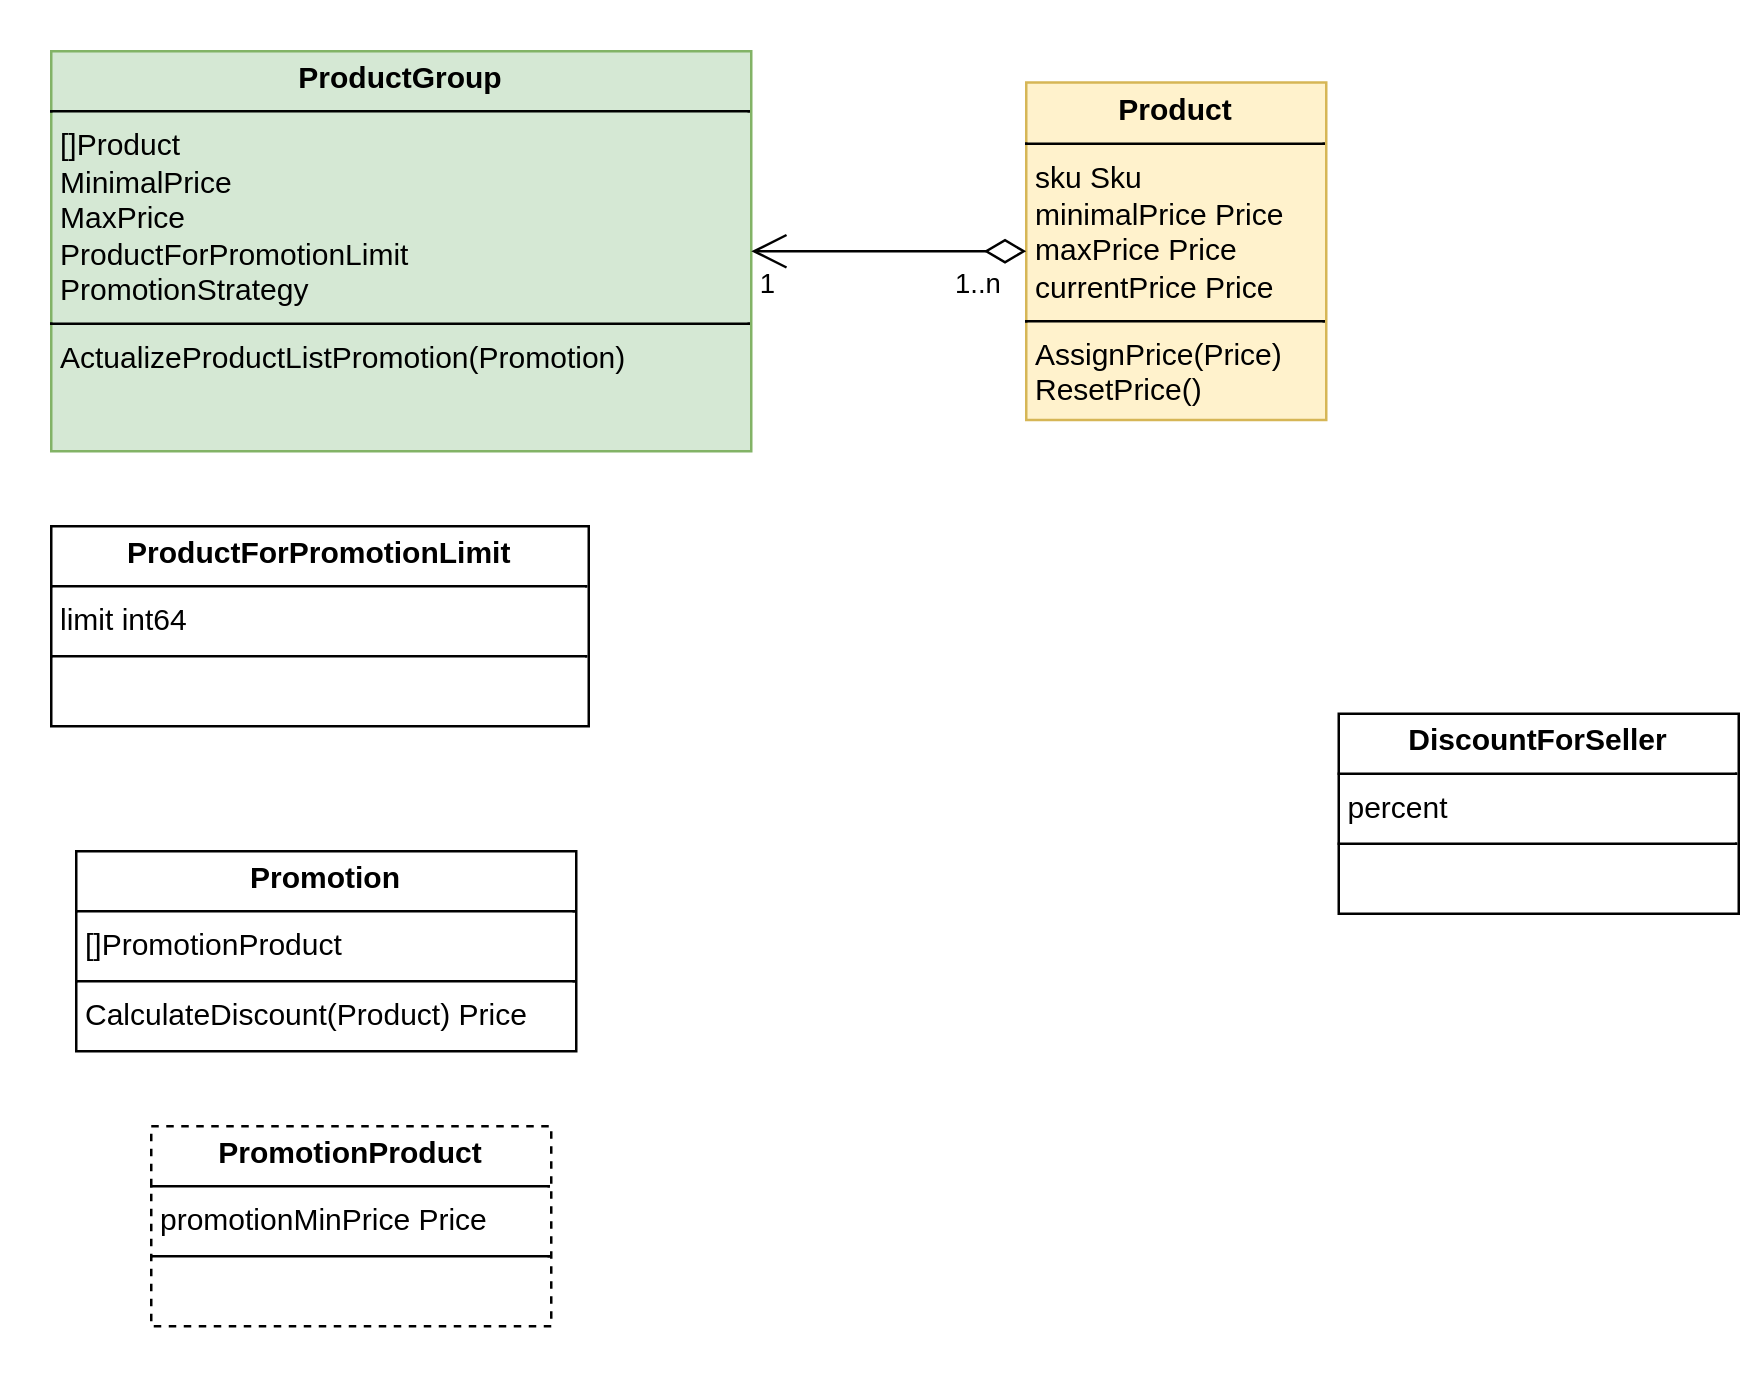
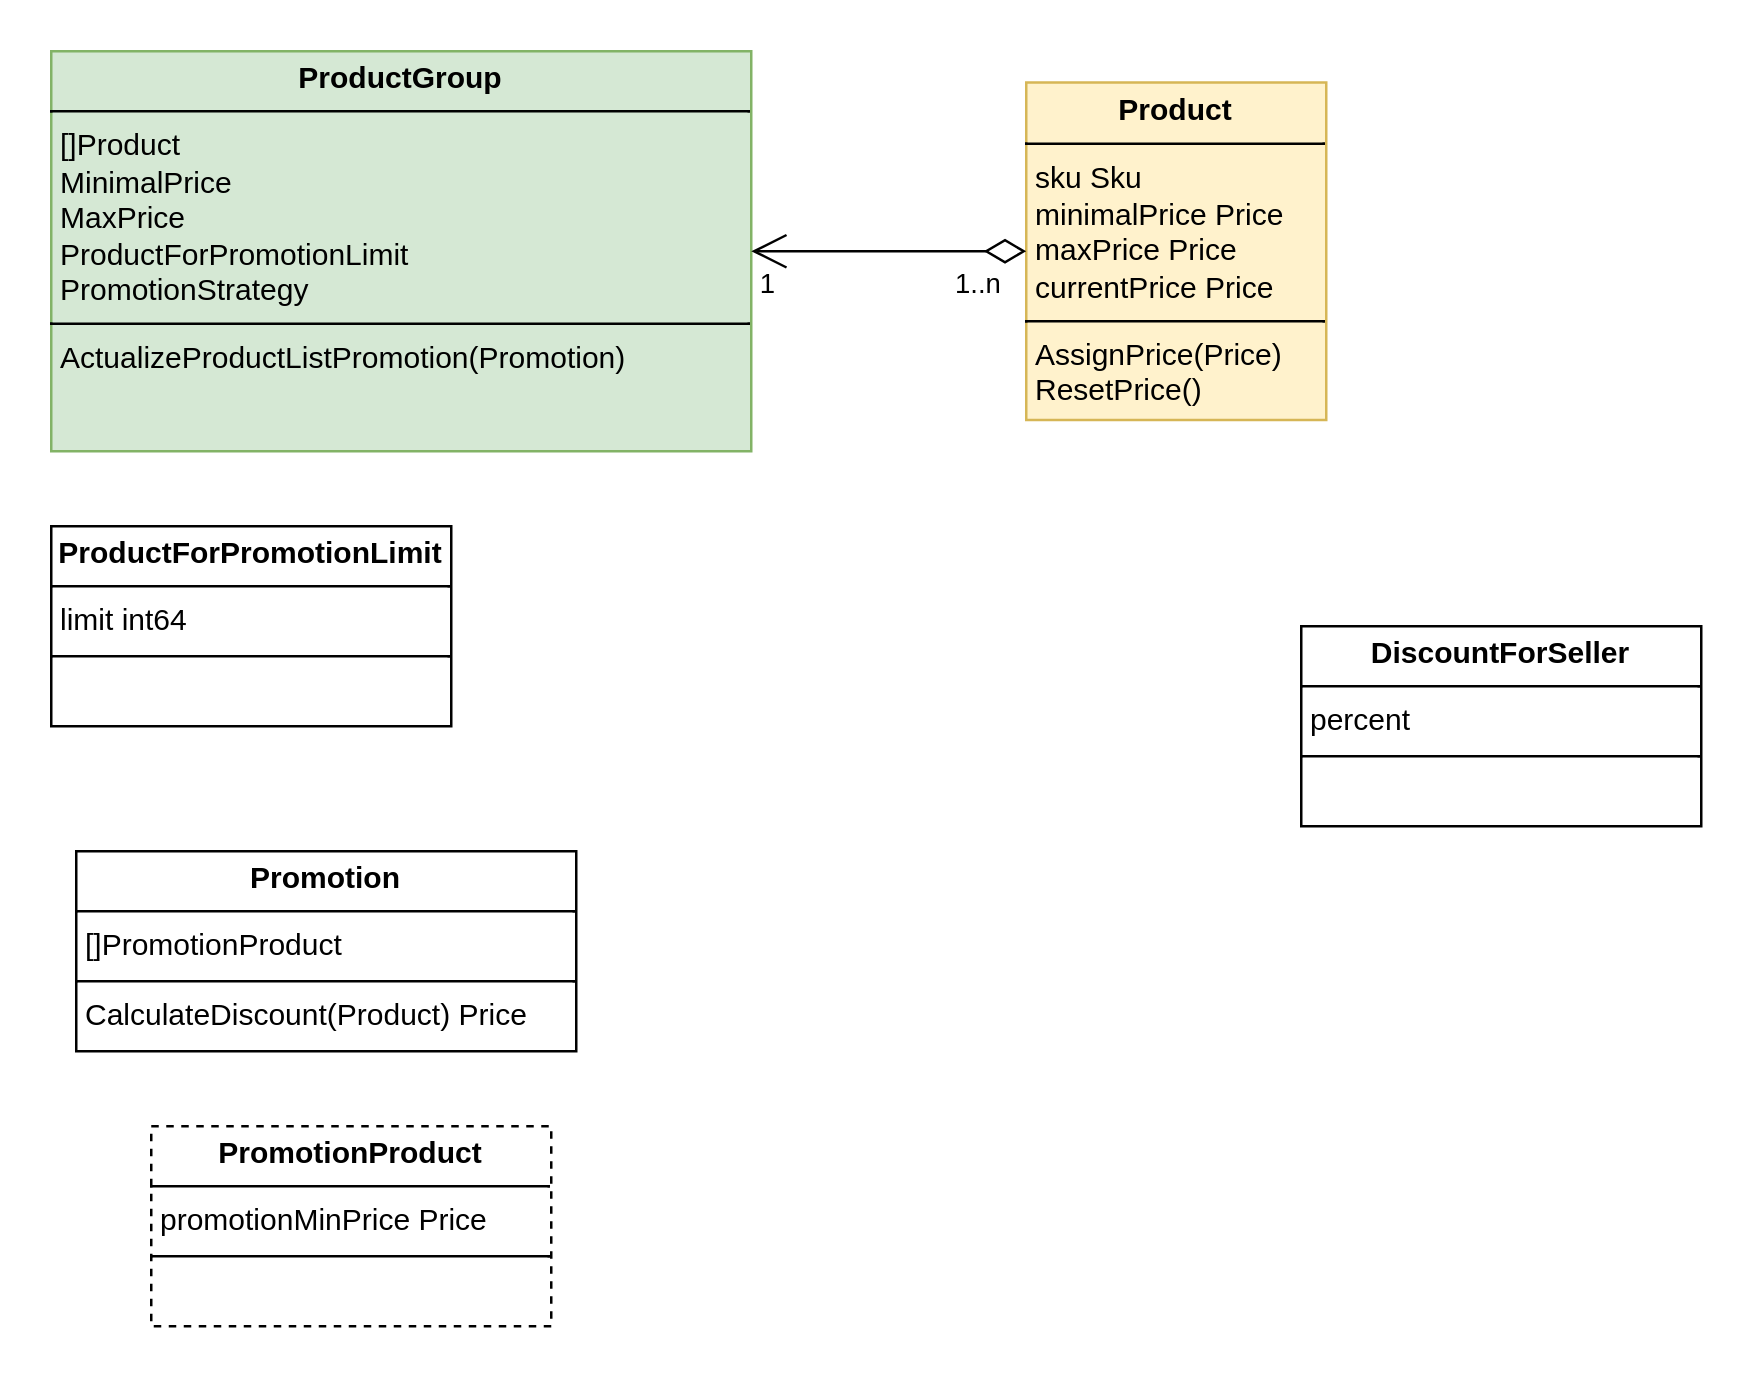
(320, 626) -> (251, 626)
(1539, 814) -> (1501, 726)
